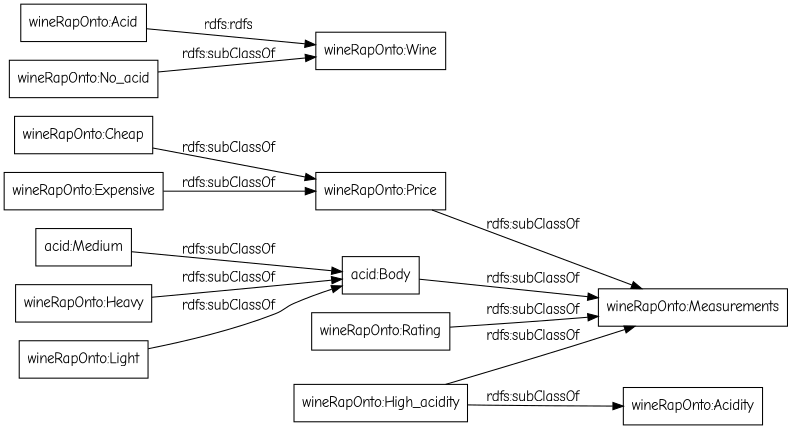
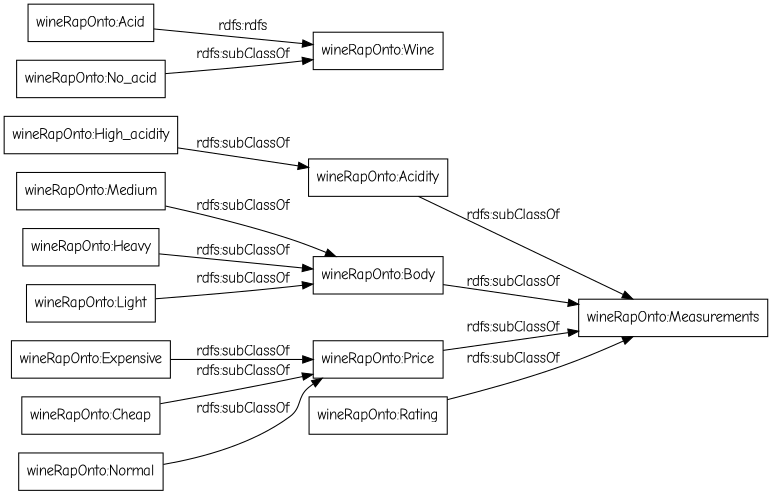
(84, 247) -> (91, 191)
(381, 275) -> (378, 275)
(535, 358) -> (521, 245)
none -> (91, 472)
